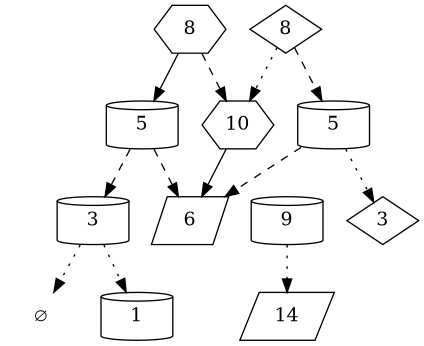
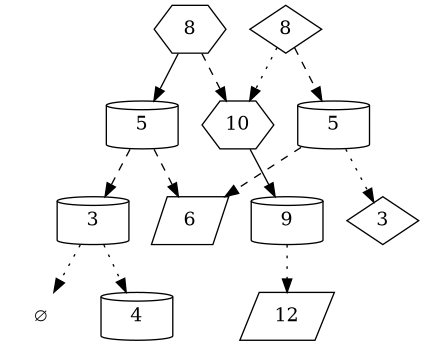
(217, 167) -> (259, 165)
(137, 316) -> (137, 316)
(287, 316) -> (287, 316)
